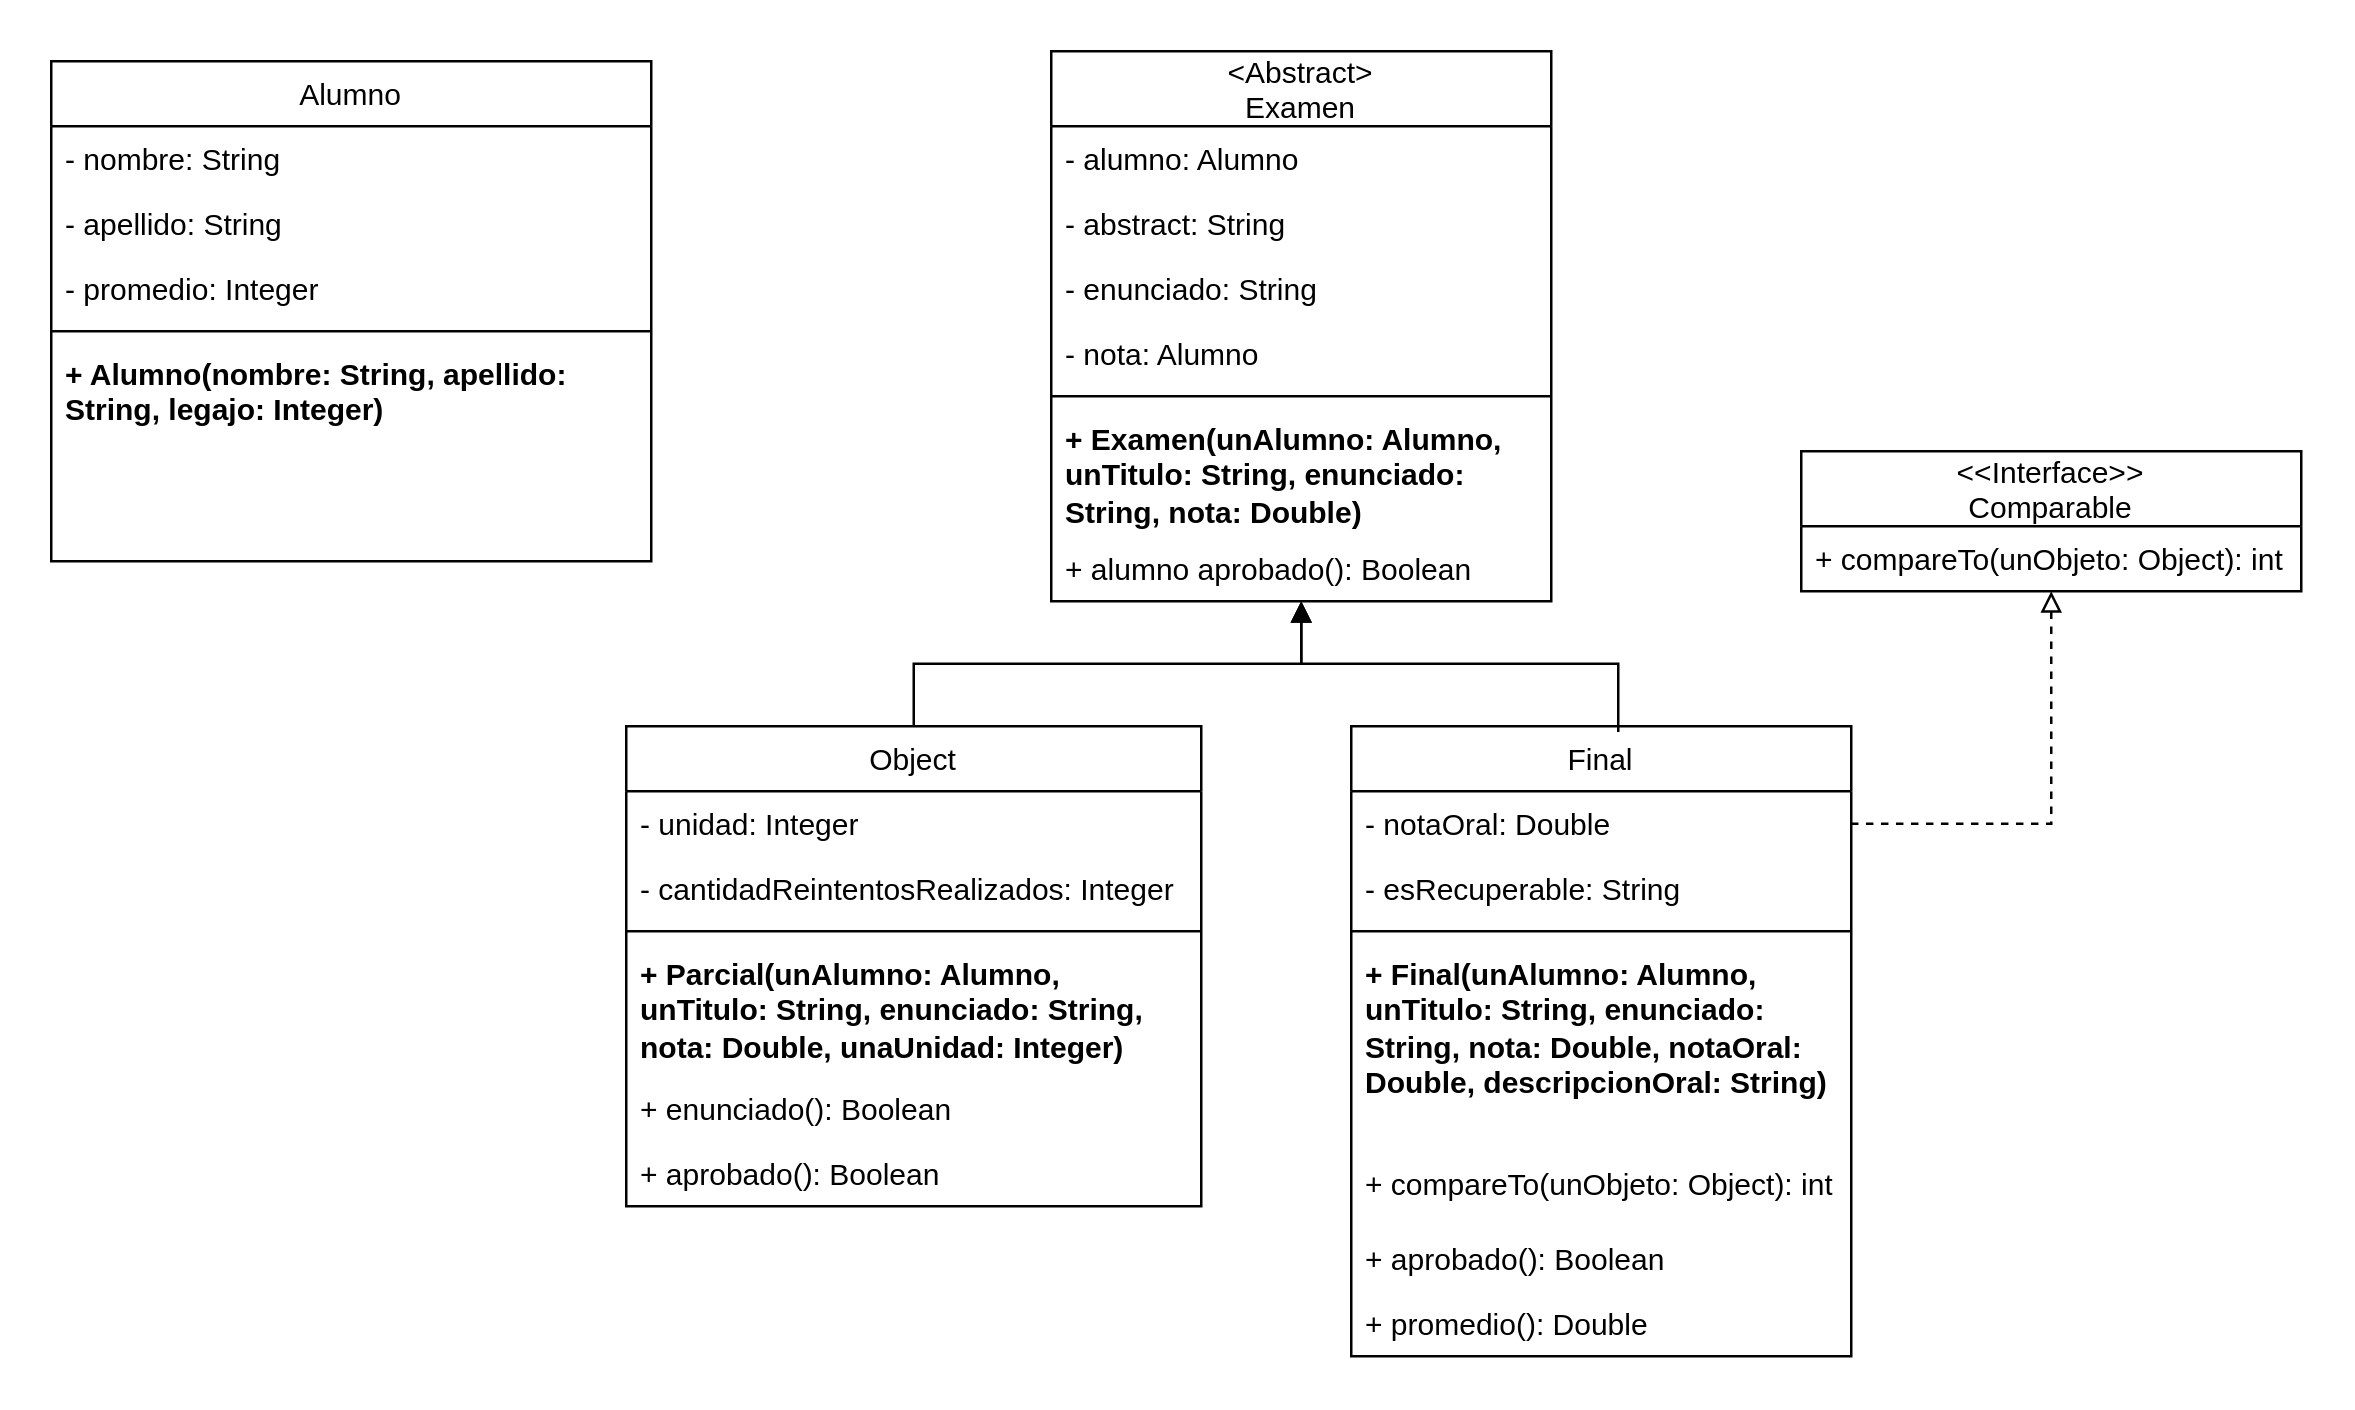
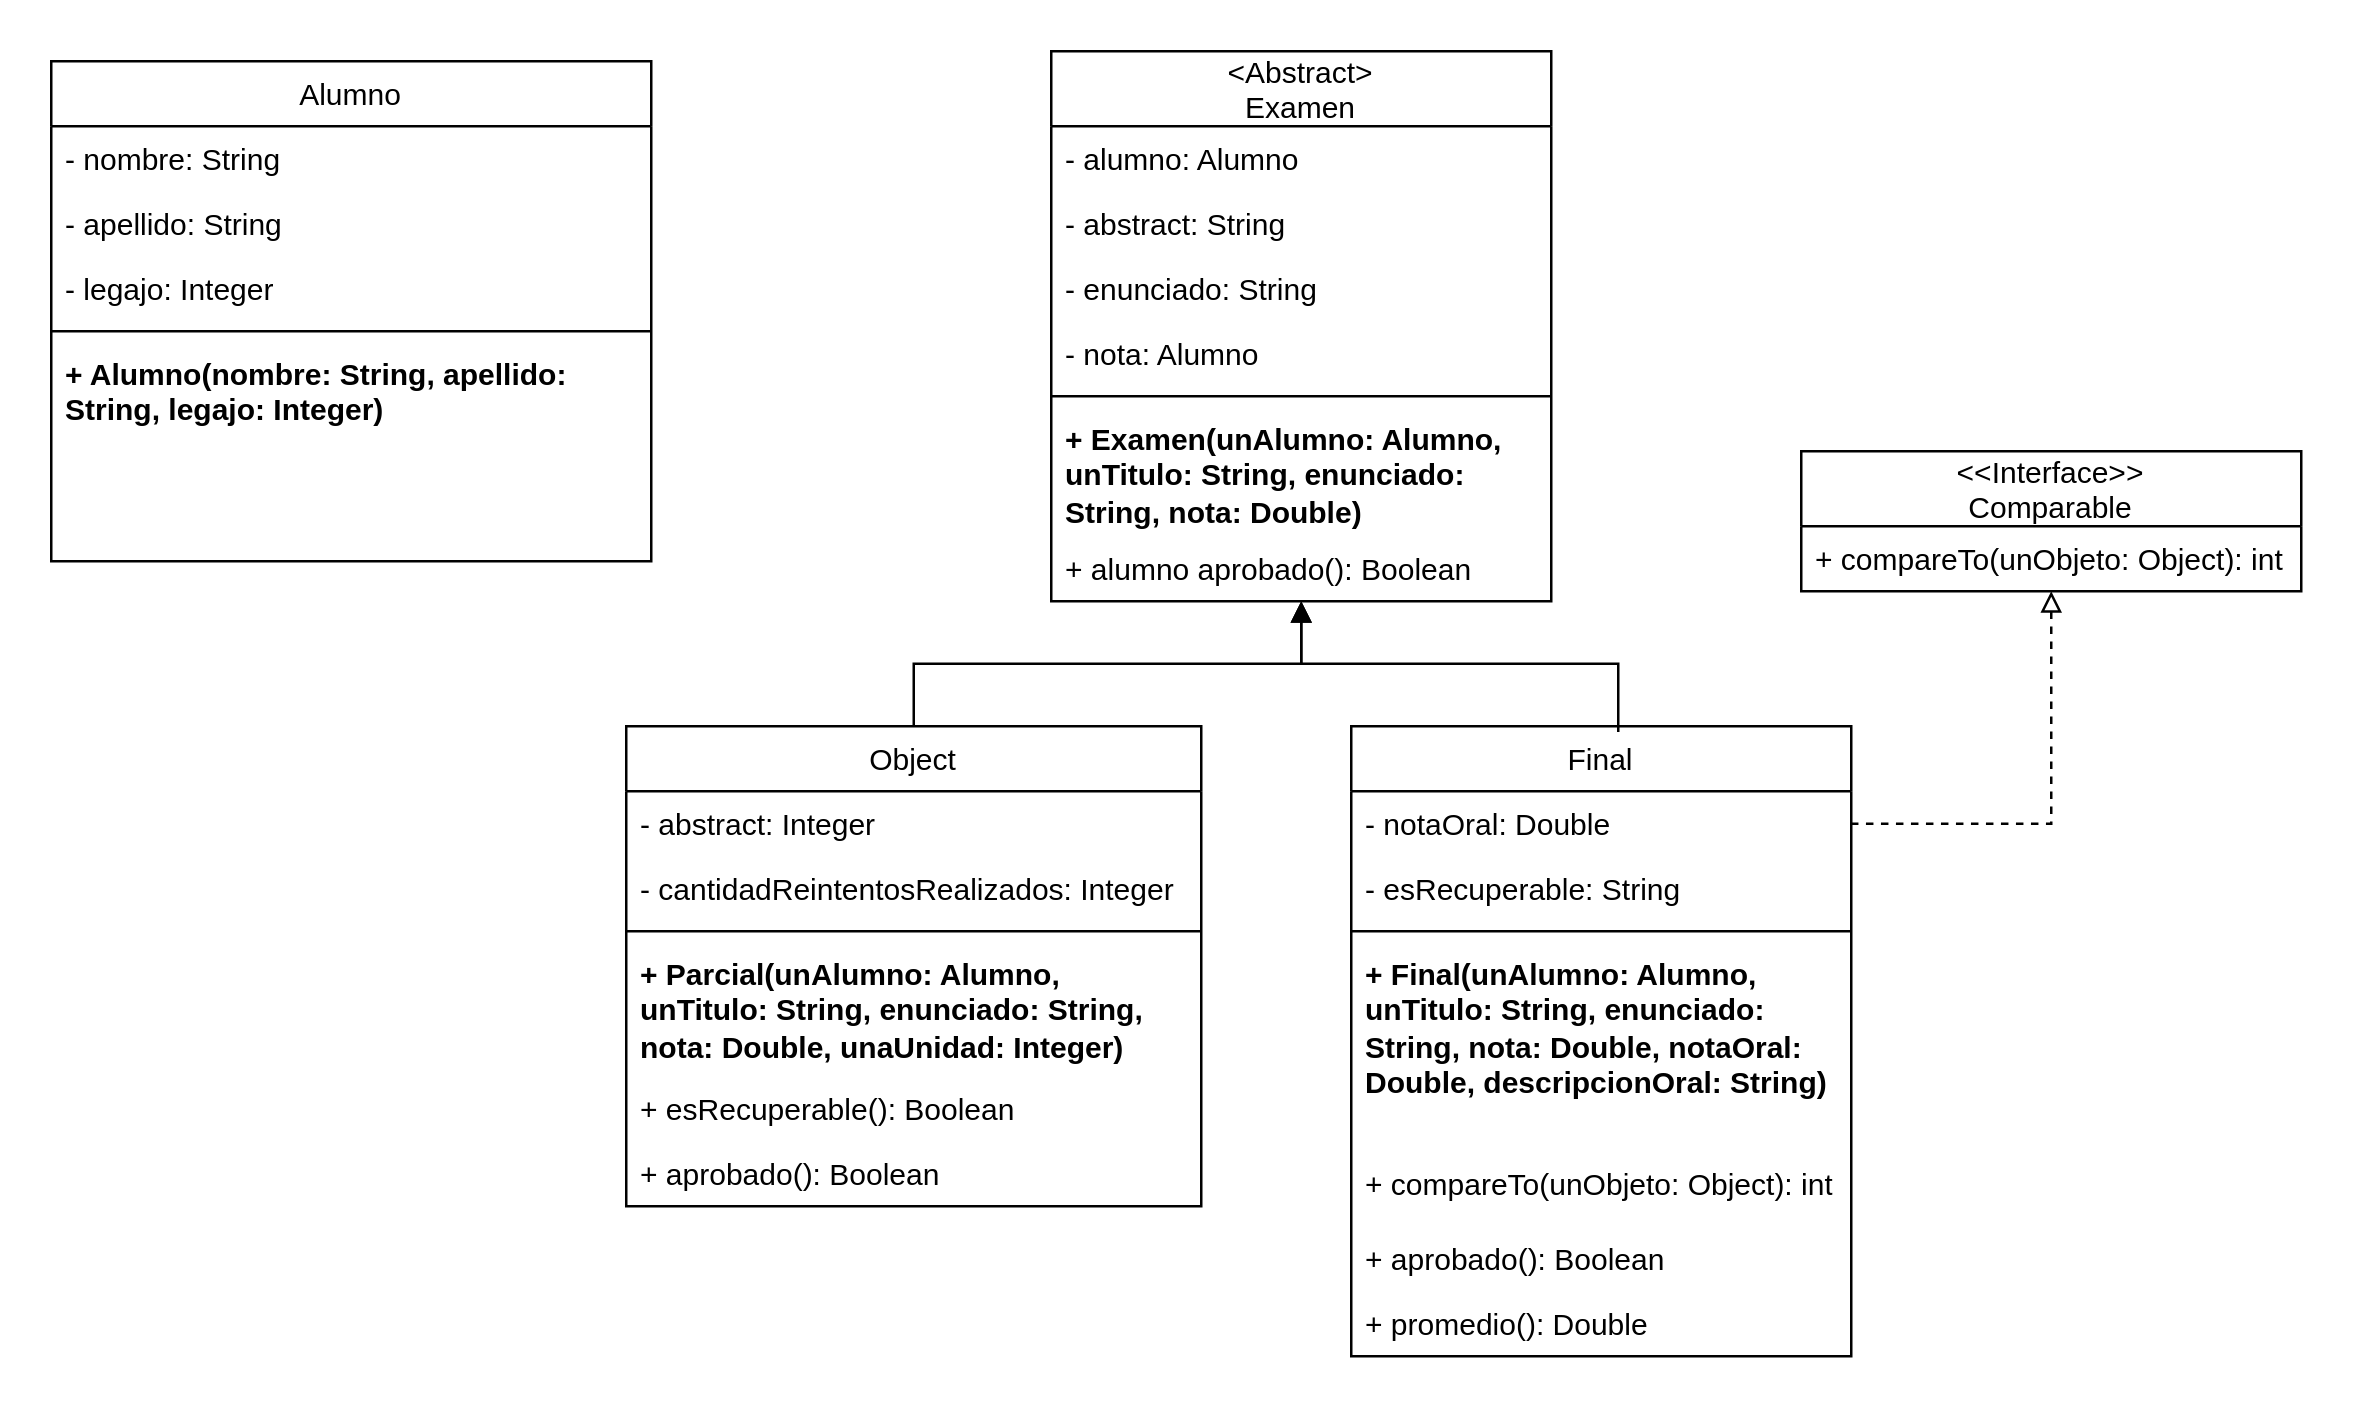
(209, 290) -> (192, 290)
(767, 825) -> (788, 825)
(805, 1110) -> (839, 1110)
